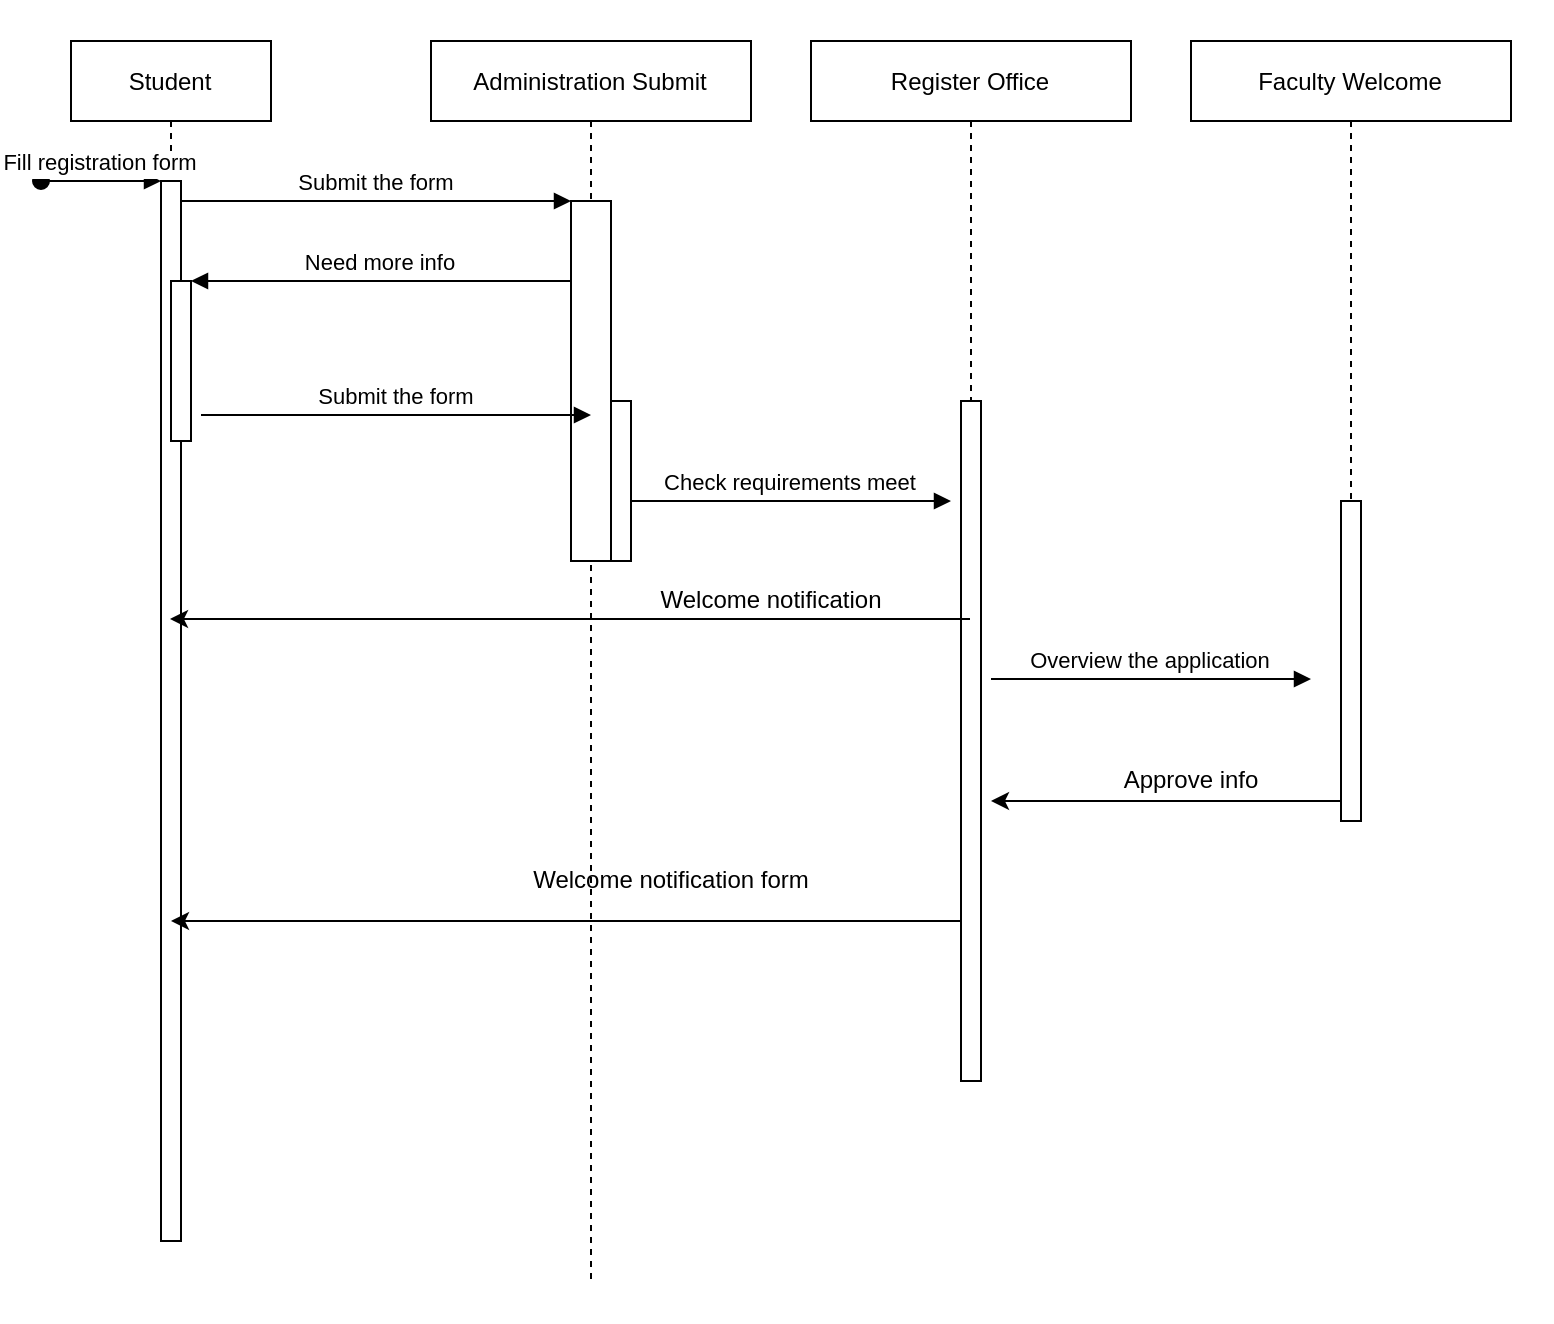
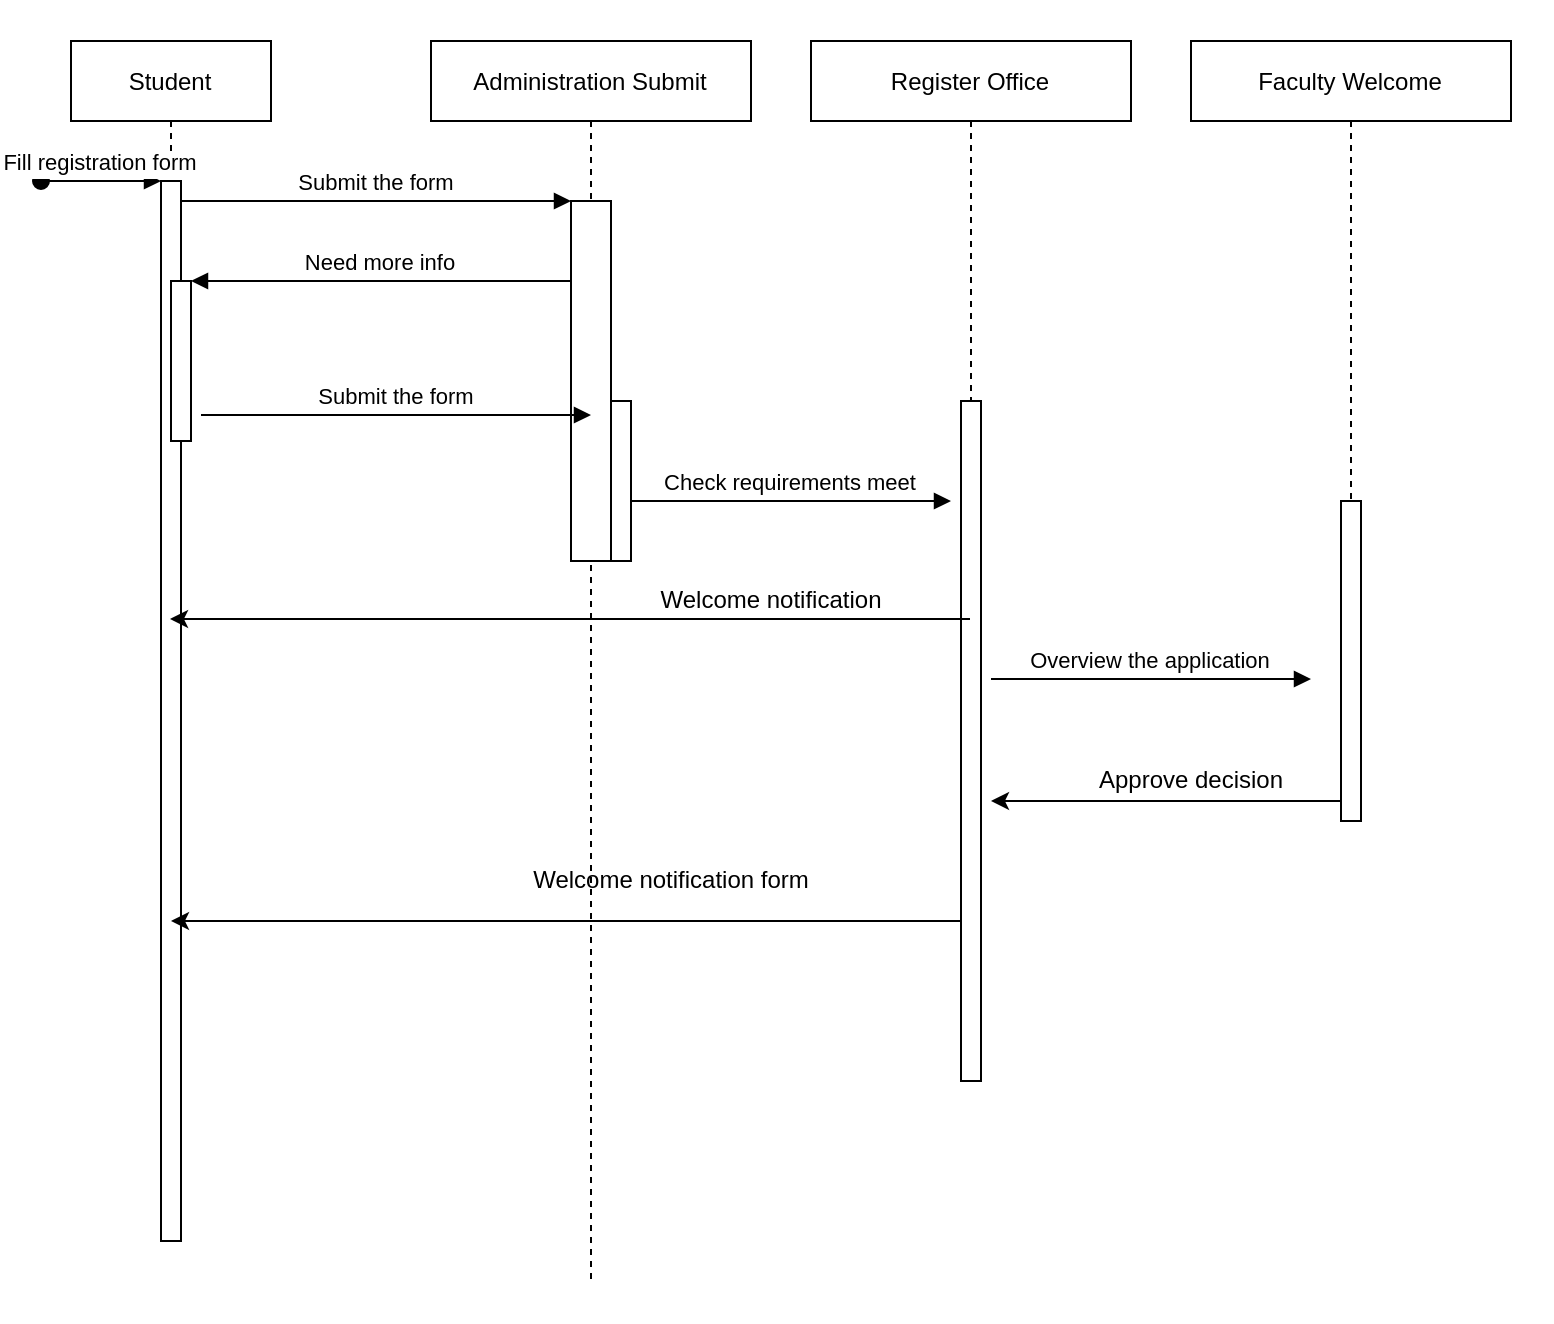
(1192, 781) -> (1192, 781)
